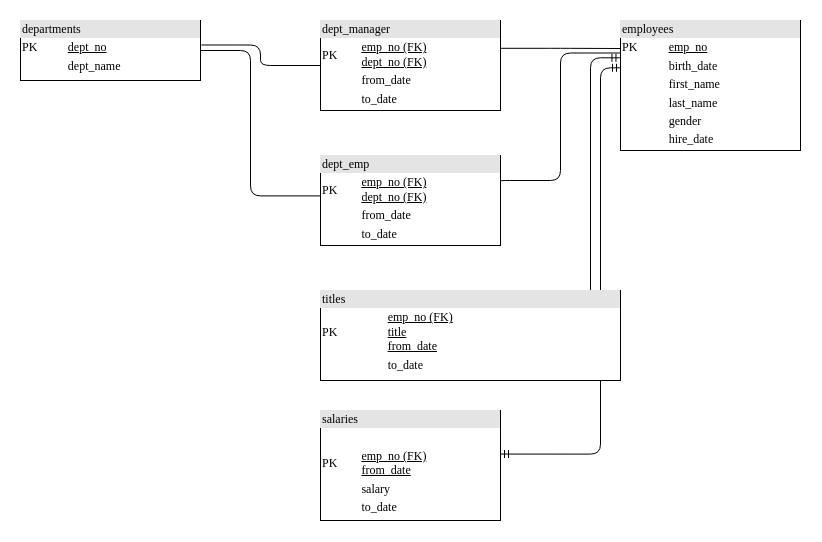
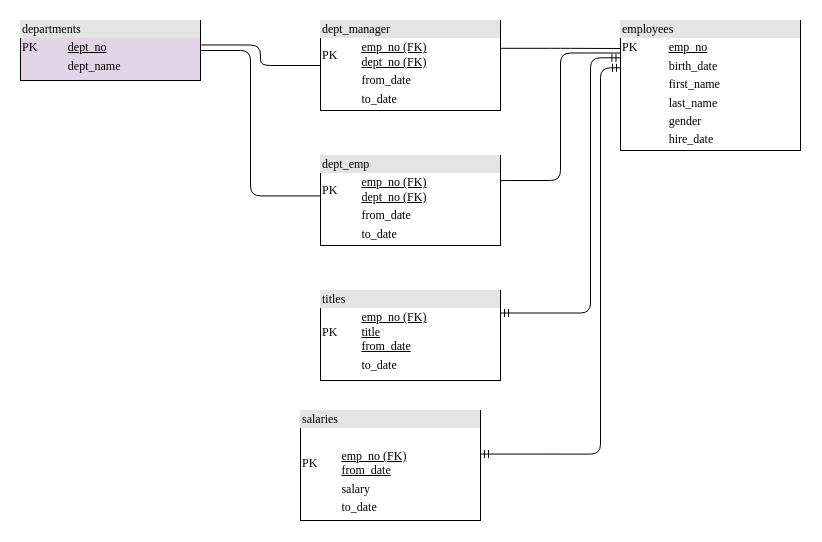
(111, 51) -> (111, 51)
(471, 336) -> (411, 336)
(411, 466) -> (391, 466)
